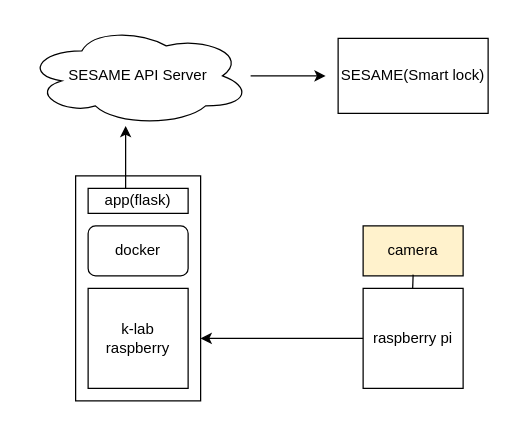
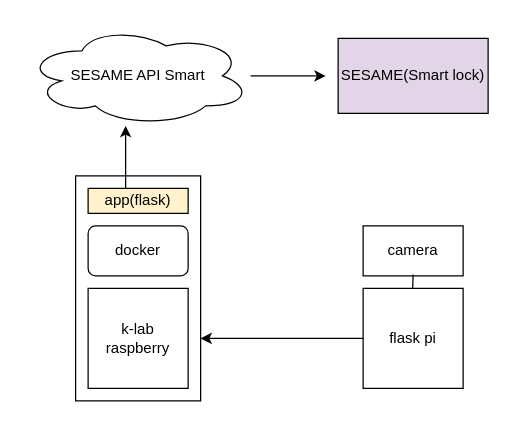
(138, 76) -> (138, 76)
(413, 76) -> (413, 76)
(138, 201) -> (138, 201)
(413, 251) -> (413, 251)
(413, 338) -> (413, 338)
